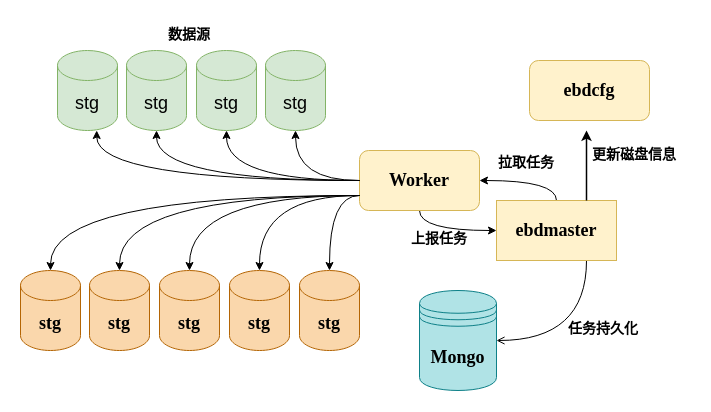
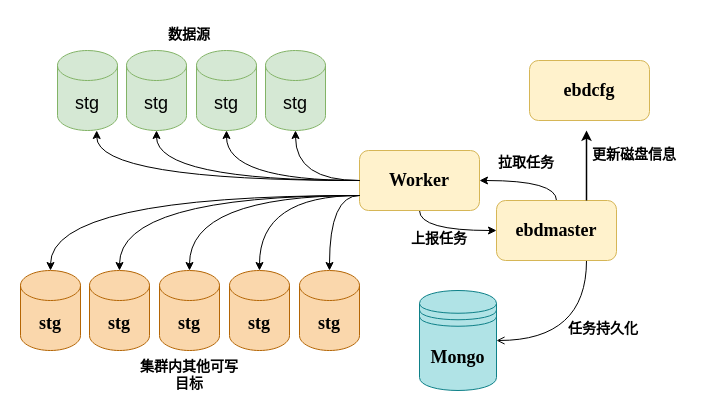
(557, 231) -> (557, 231)
none -> (190, 376)
